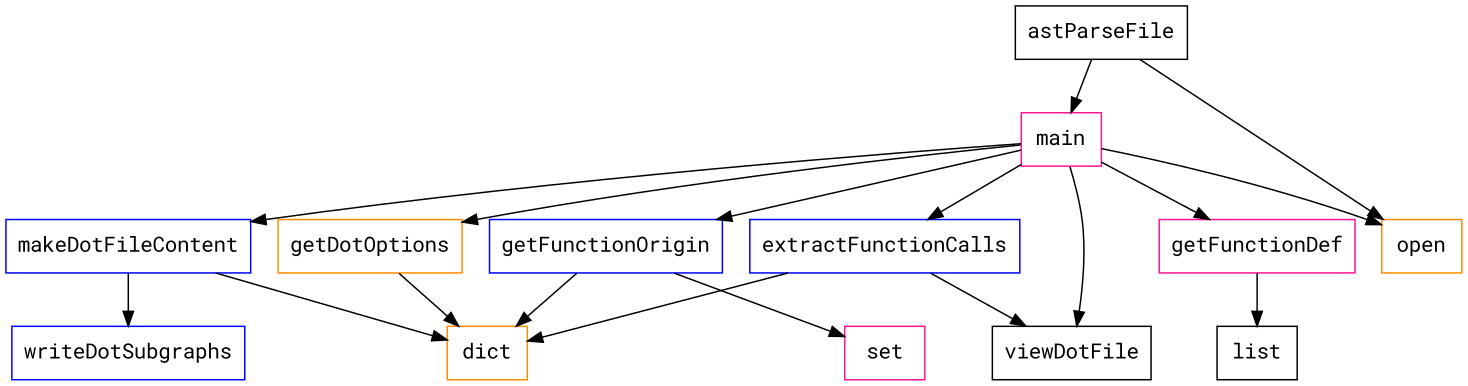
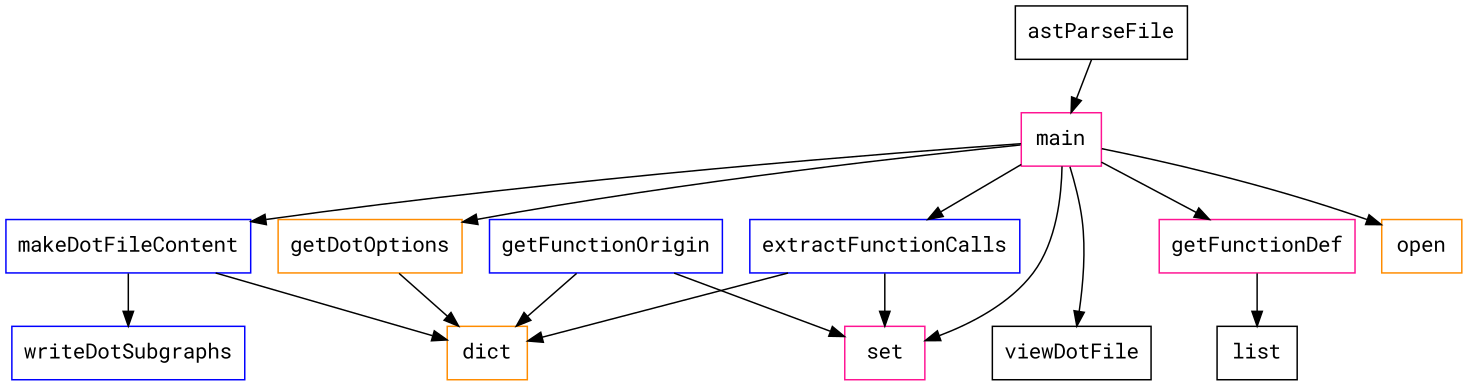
(1255, 135) -> none
(876, 183) -> (1032, 274)
(971, 296) -> (885, 292)
